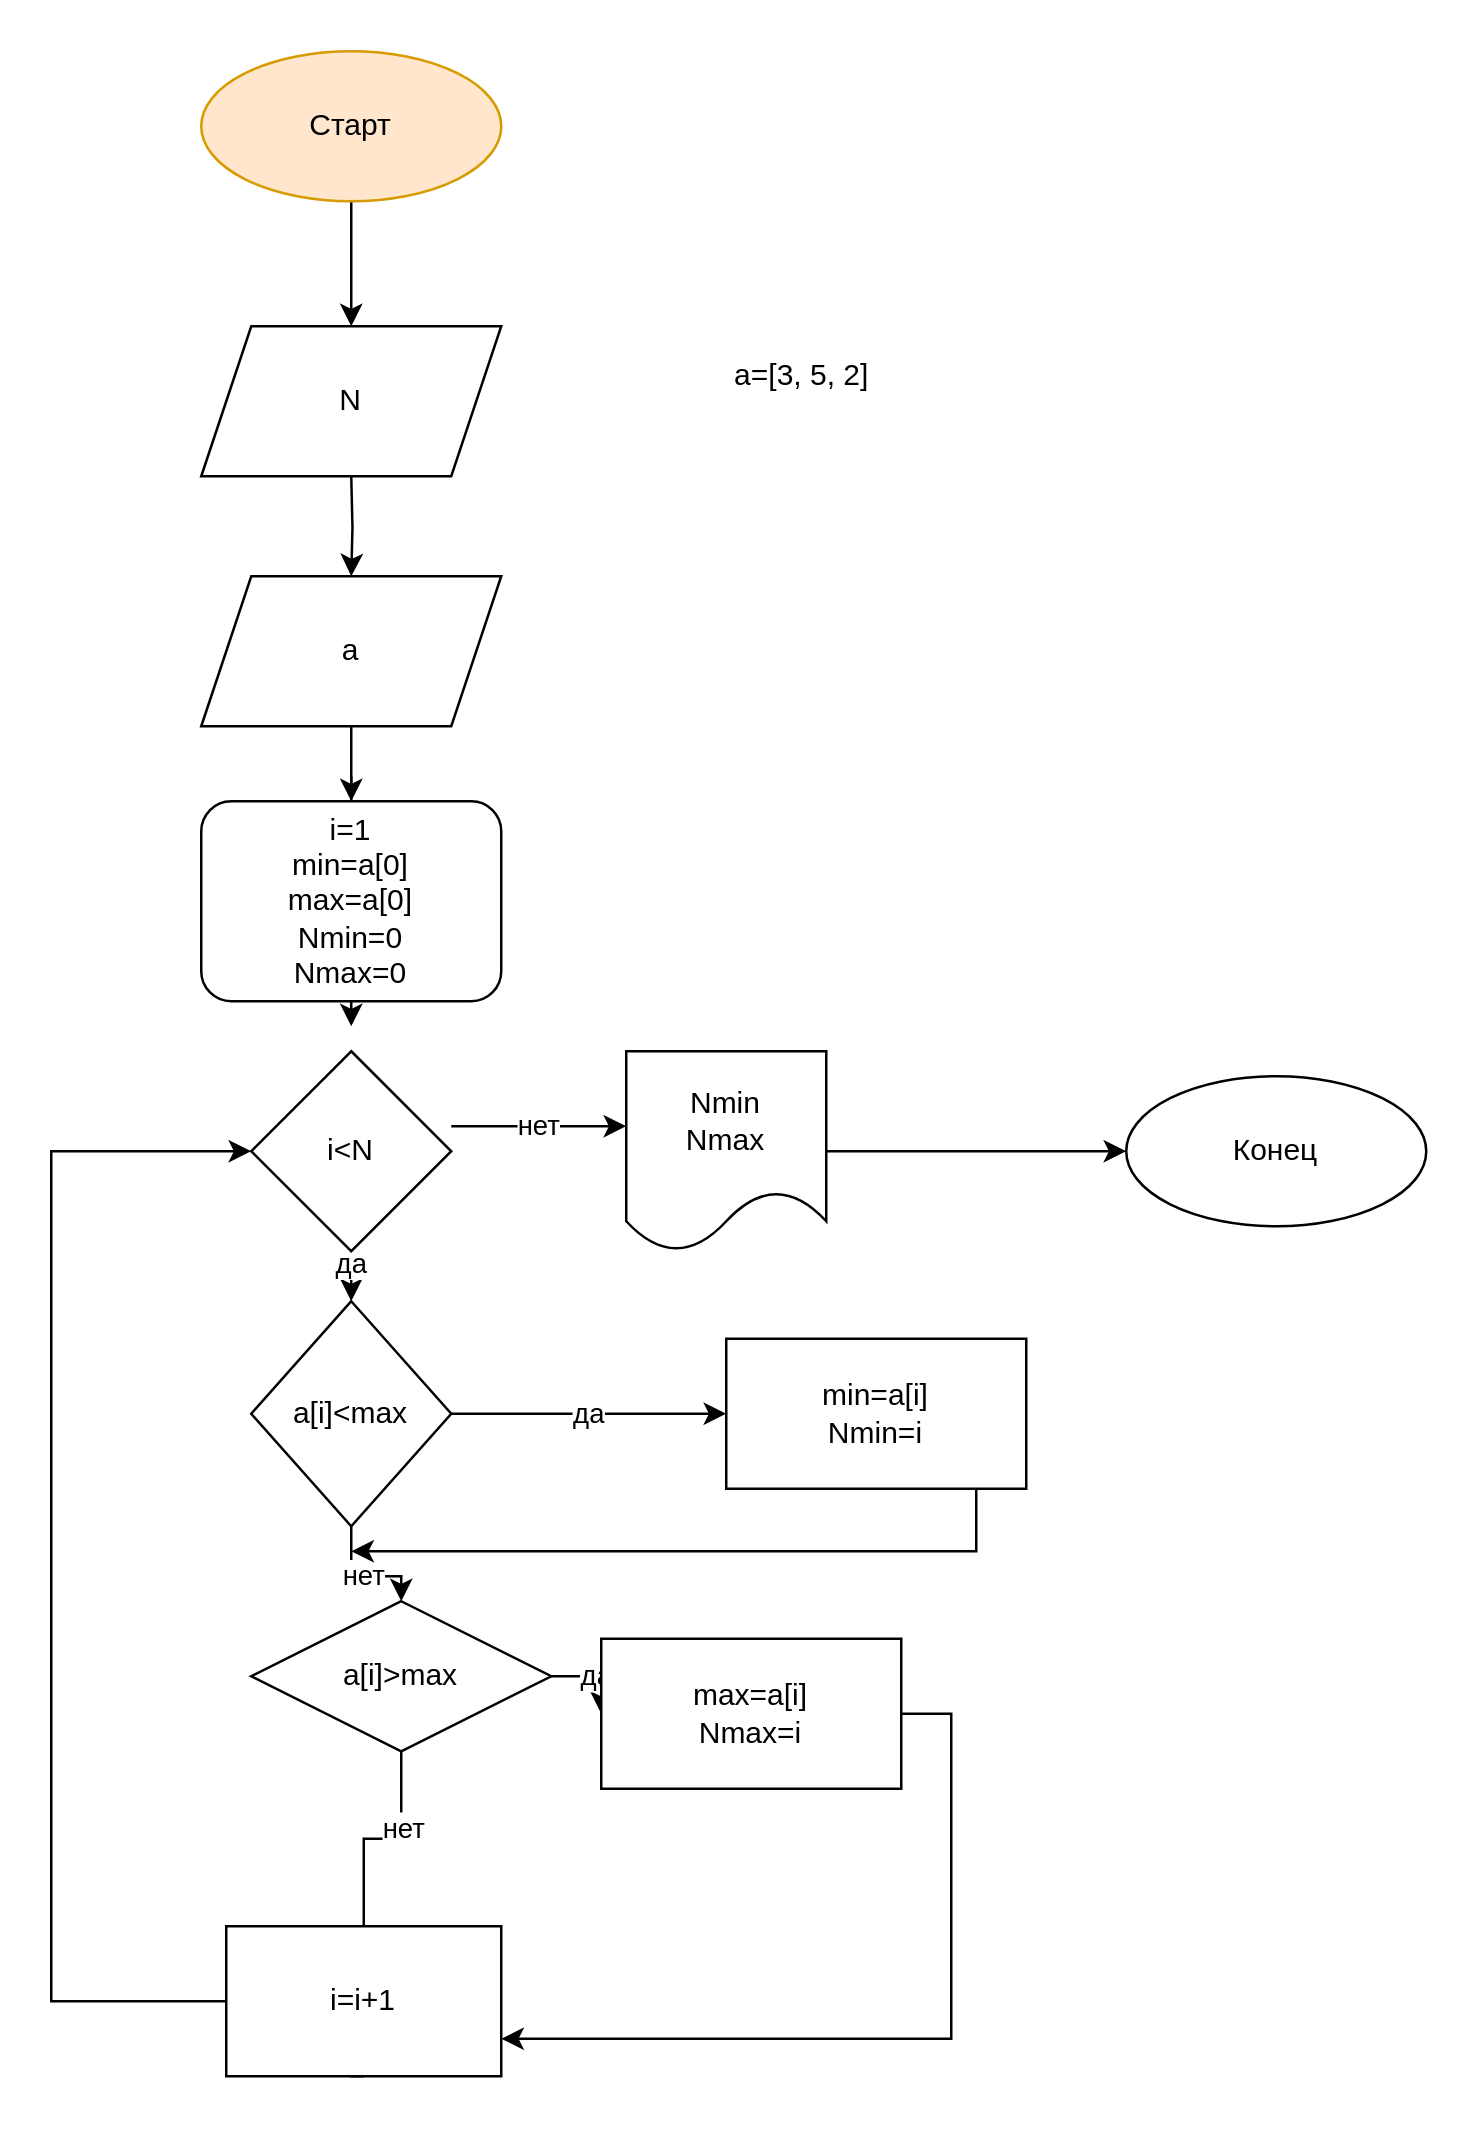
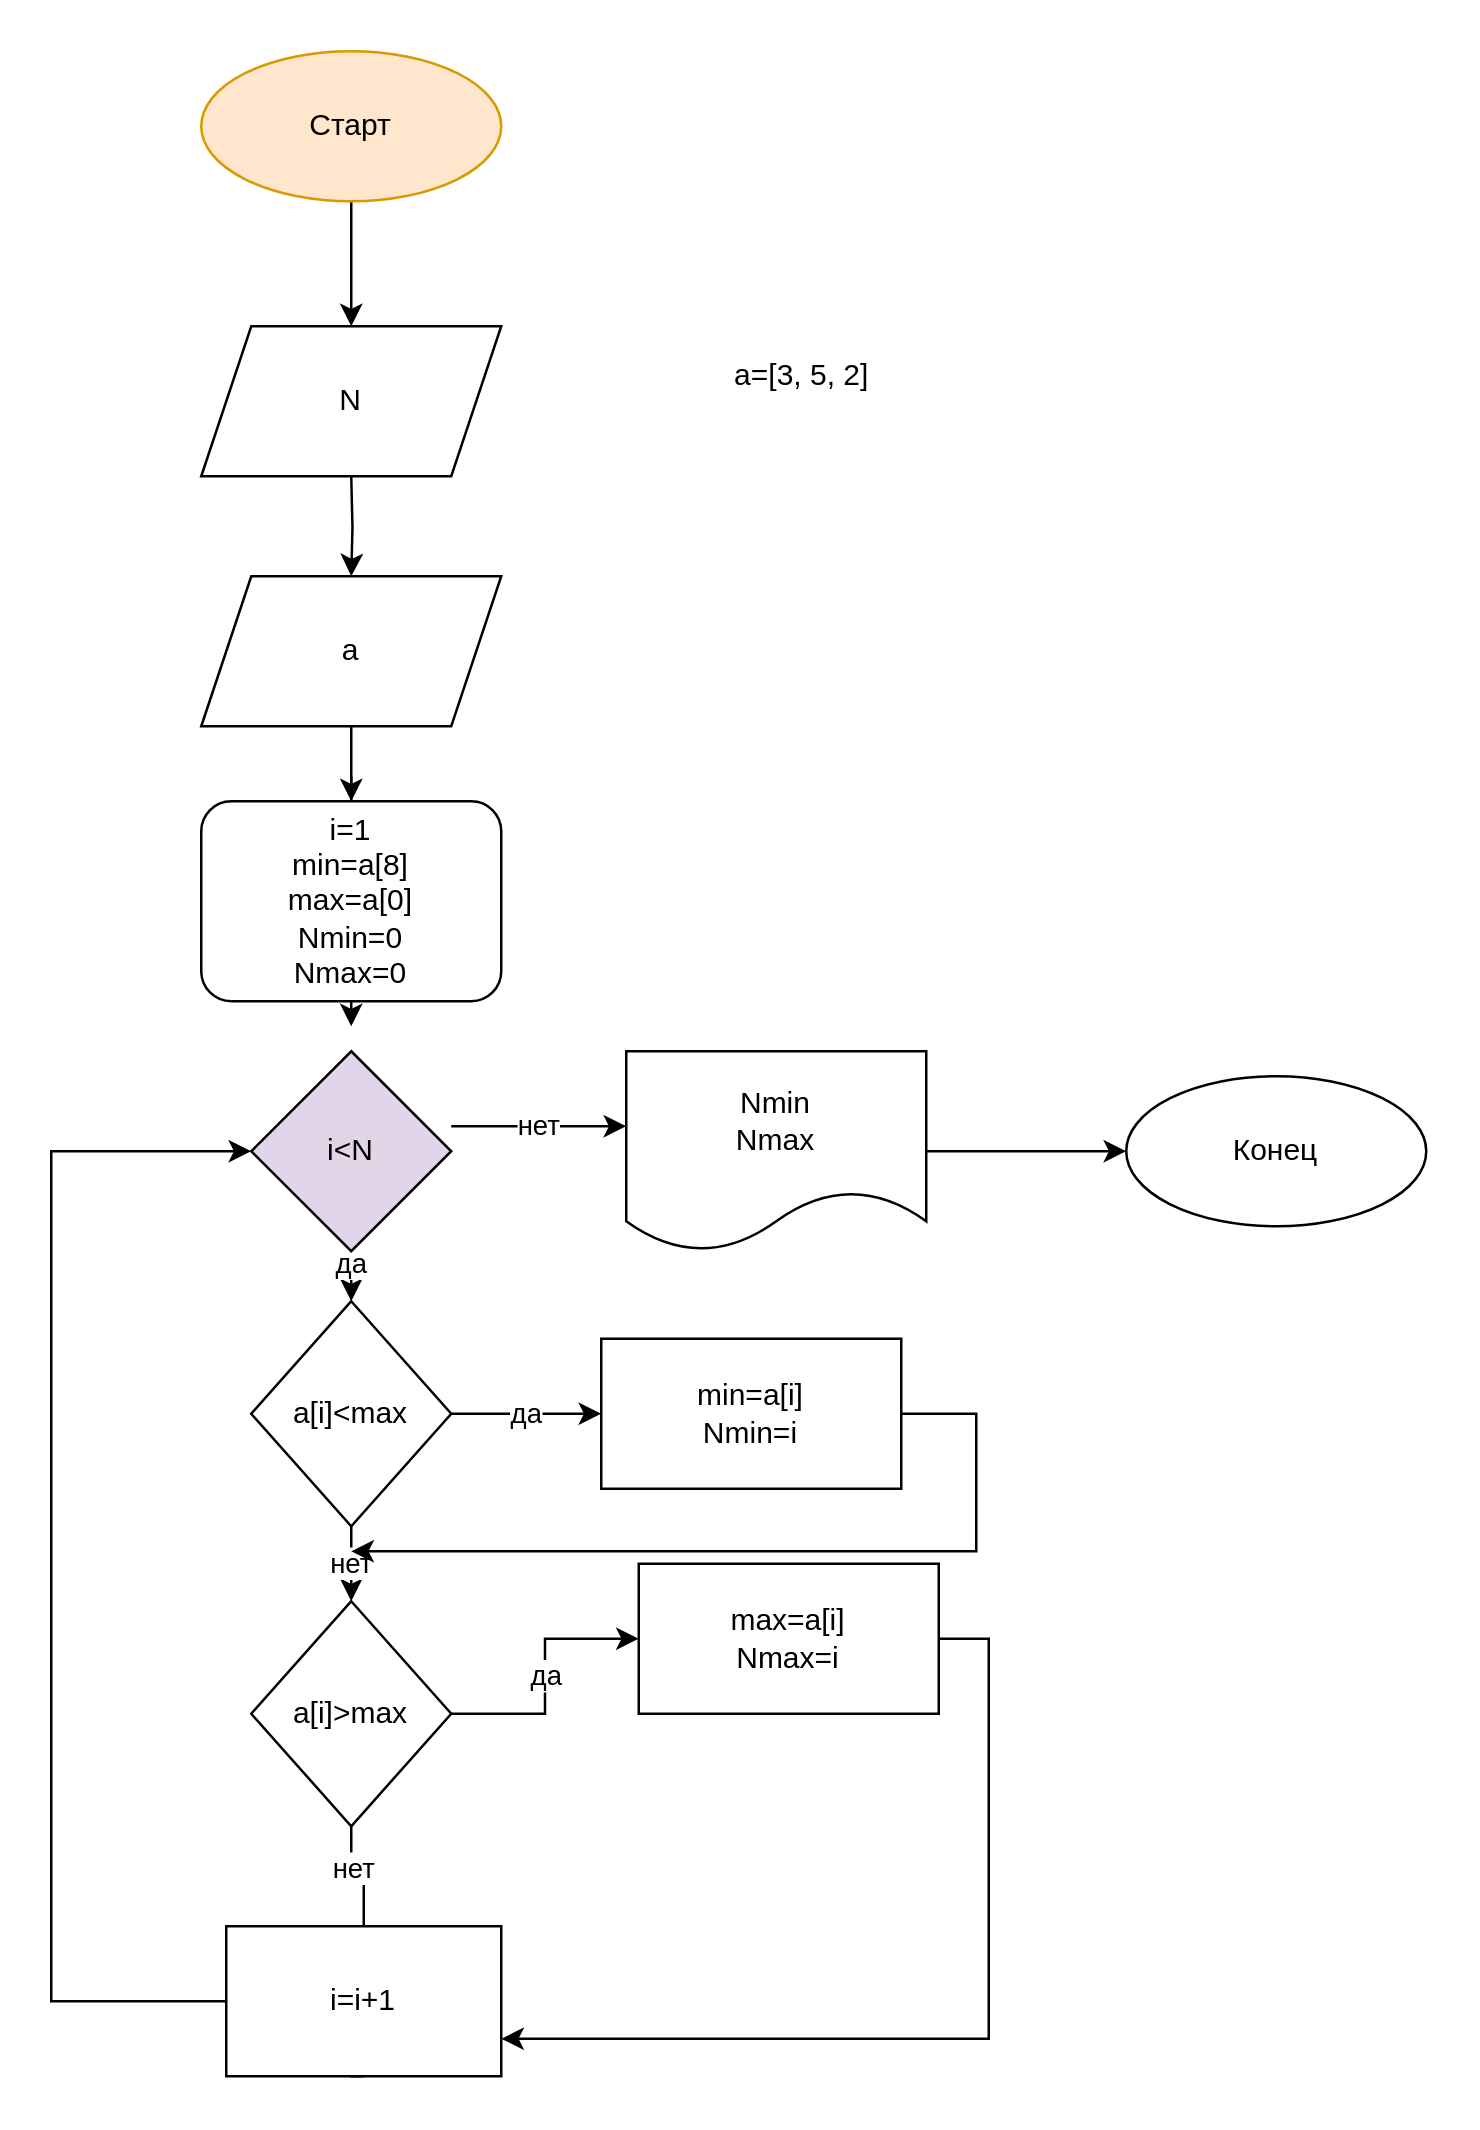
(351, 901) -> (351, 901)
(351, 1151) -> (351, 1151)
(726, 1151) -> (776, 1151)
(876, 1414) -> (751, 1414)
(401, 1676) -> (351, 1714)
(751, 1714) -> (789, 1639)
